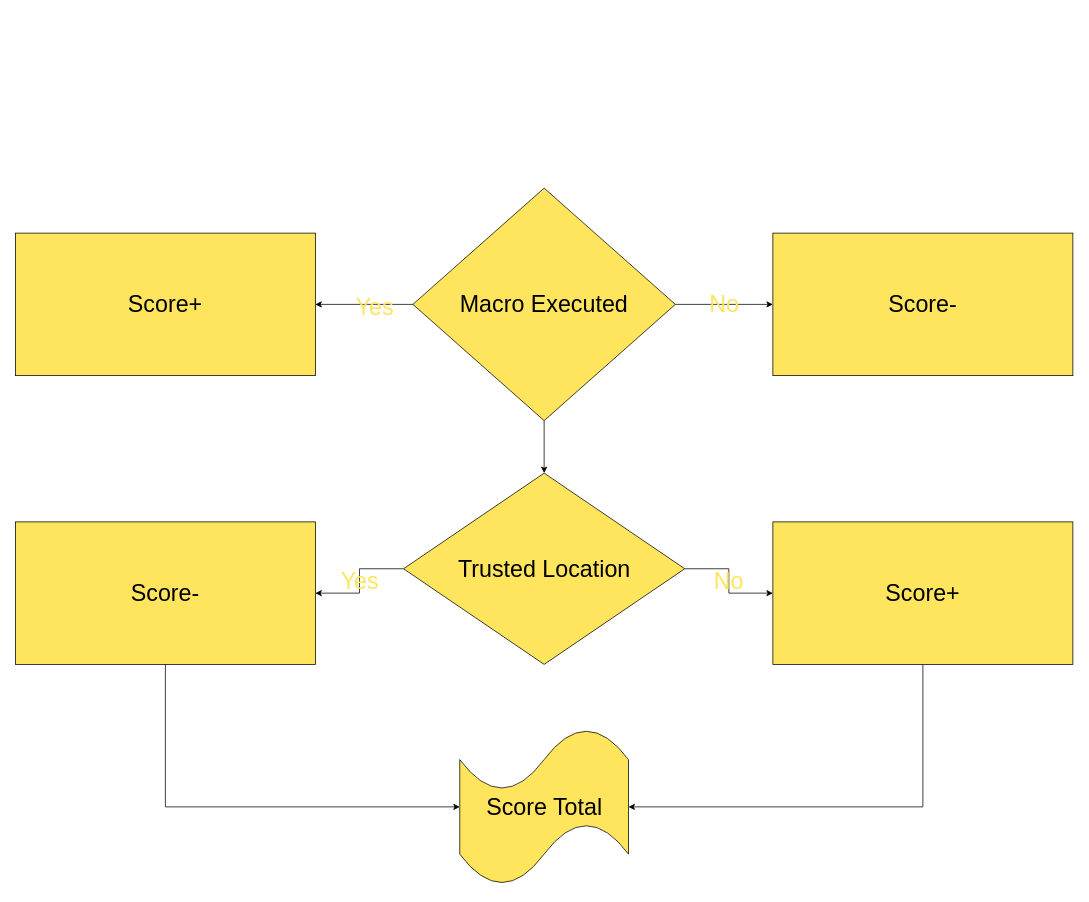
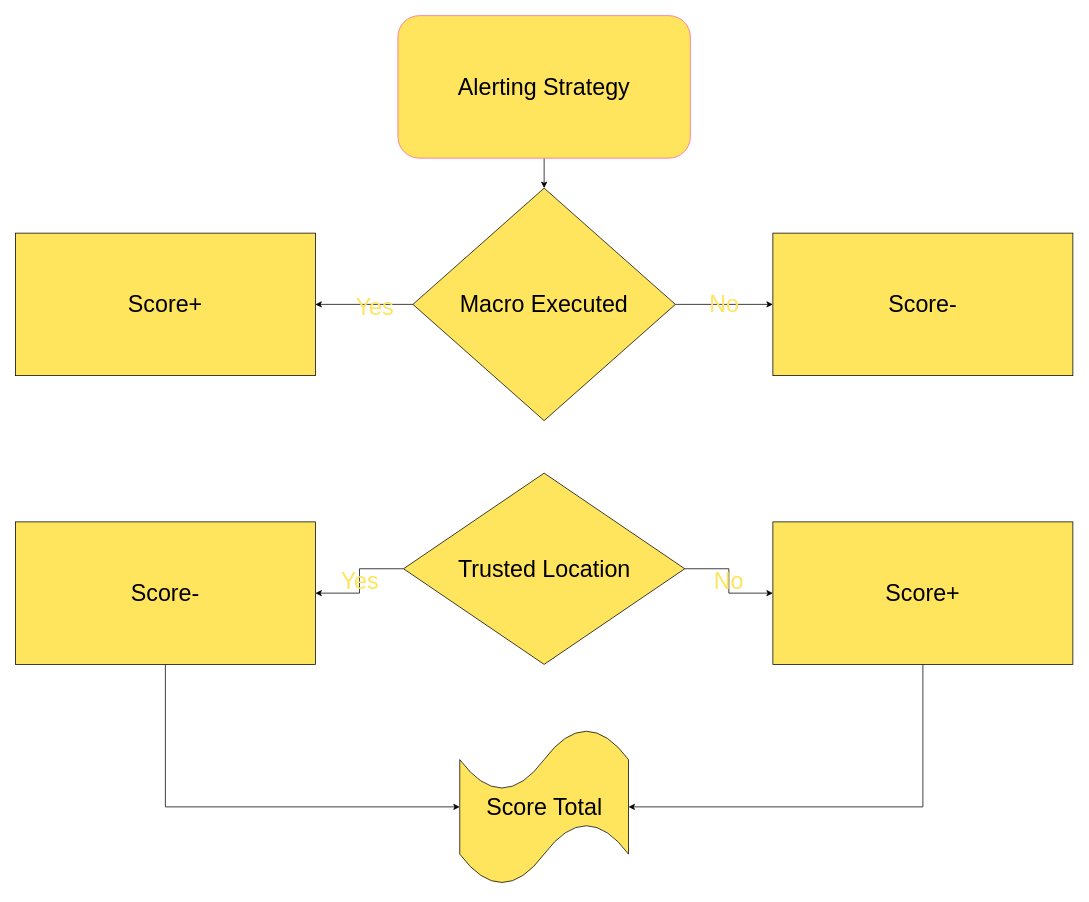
none -> (544, 87)
none -> (544, 181)
(544, 466) -> none
